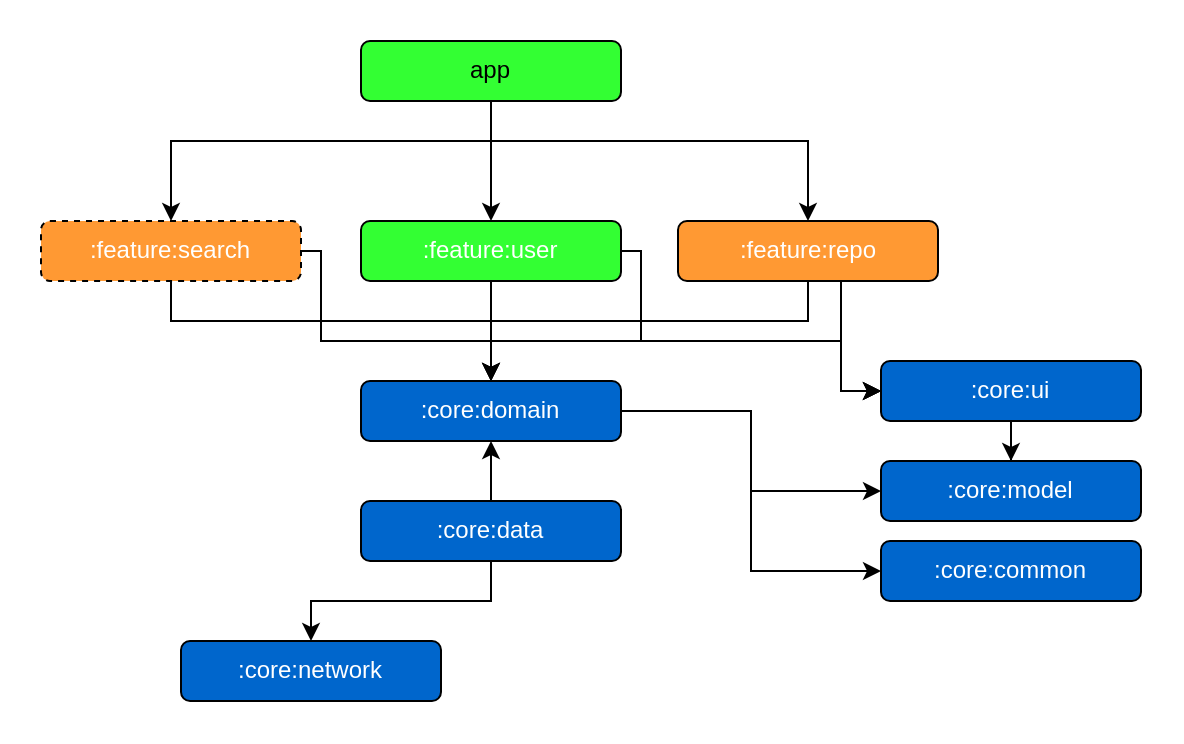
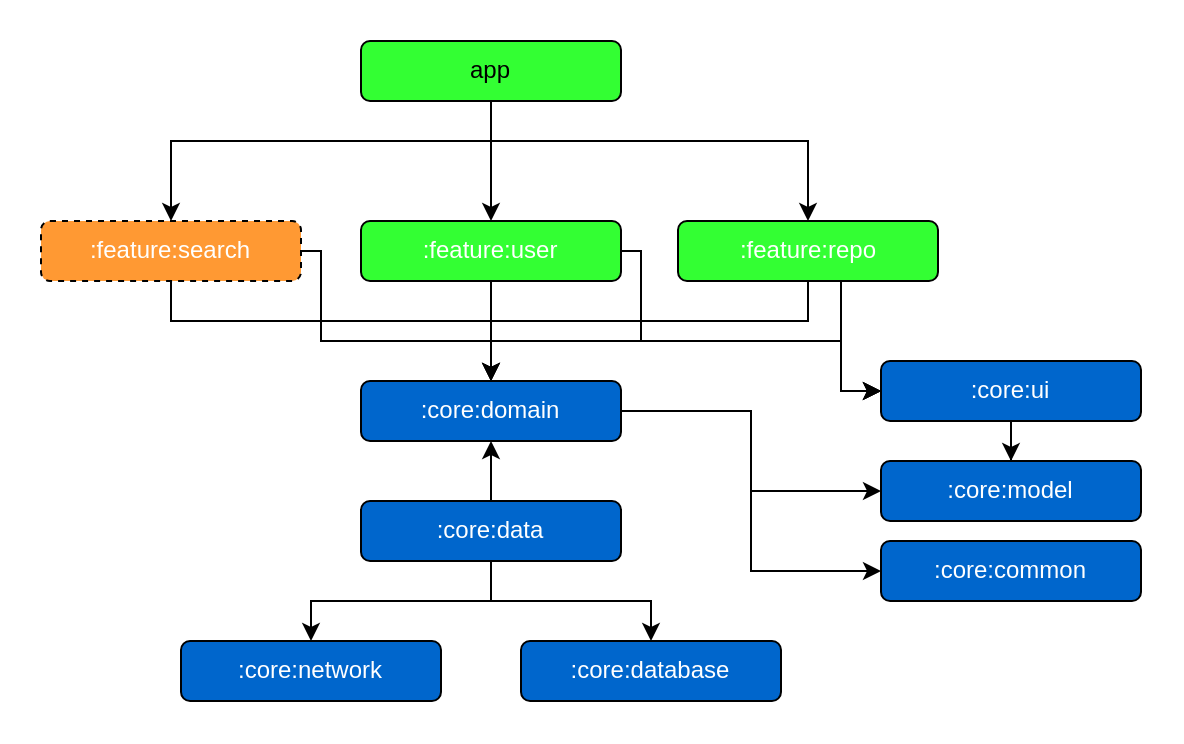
(808, 251) -> (808, 251)
none -> (586, 601)
none -> (651, 671)
